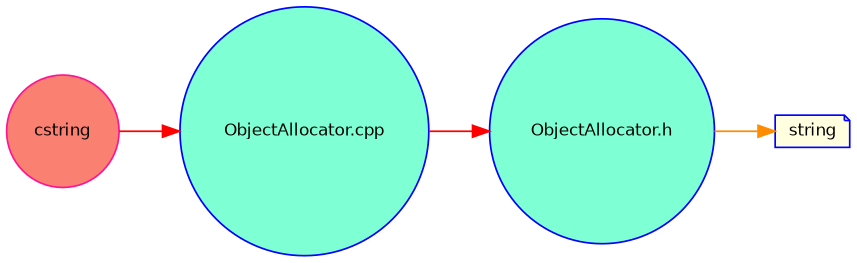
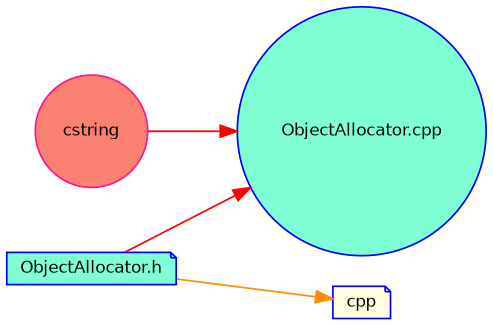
(451, 131) -> (180, 224)
(602, 131) -> (92, 269)
(812, 131) -> (362, 302)
